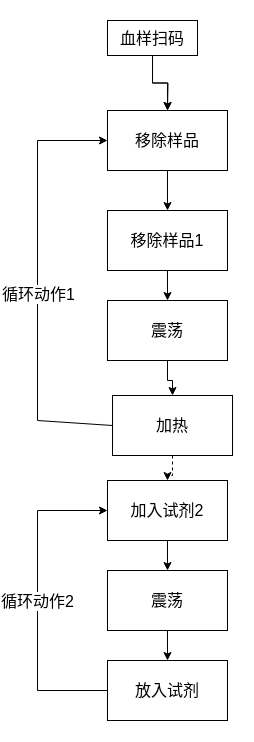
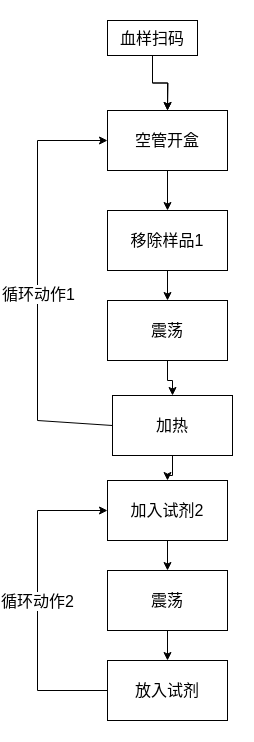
(168, 141) -> (168, 141)
(173, 469) -> (173, 469)
